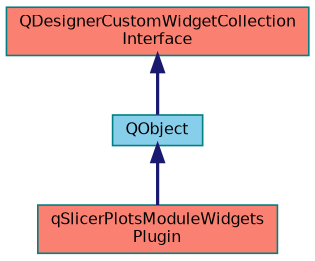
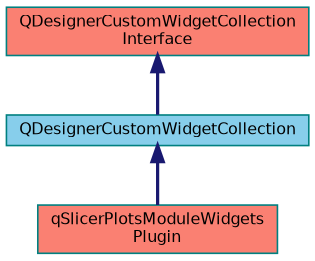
(158, 130) -> (158, 130)
